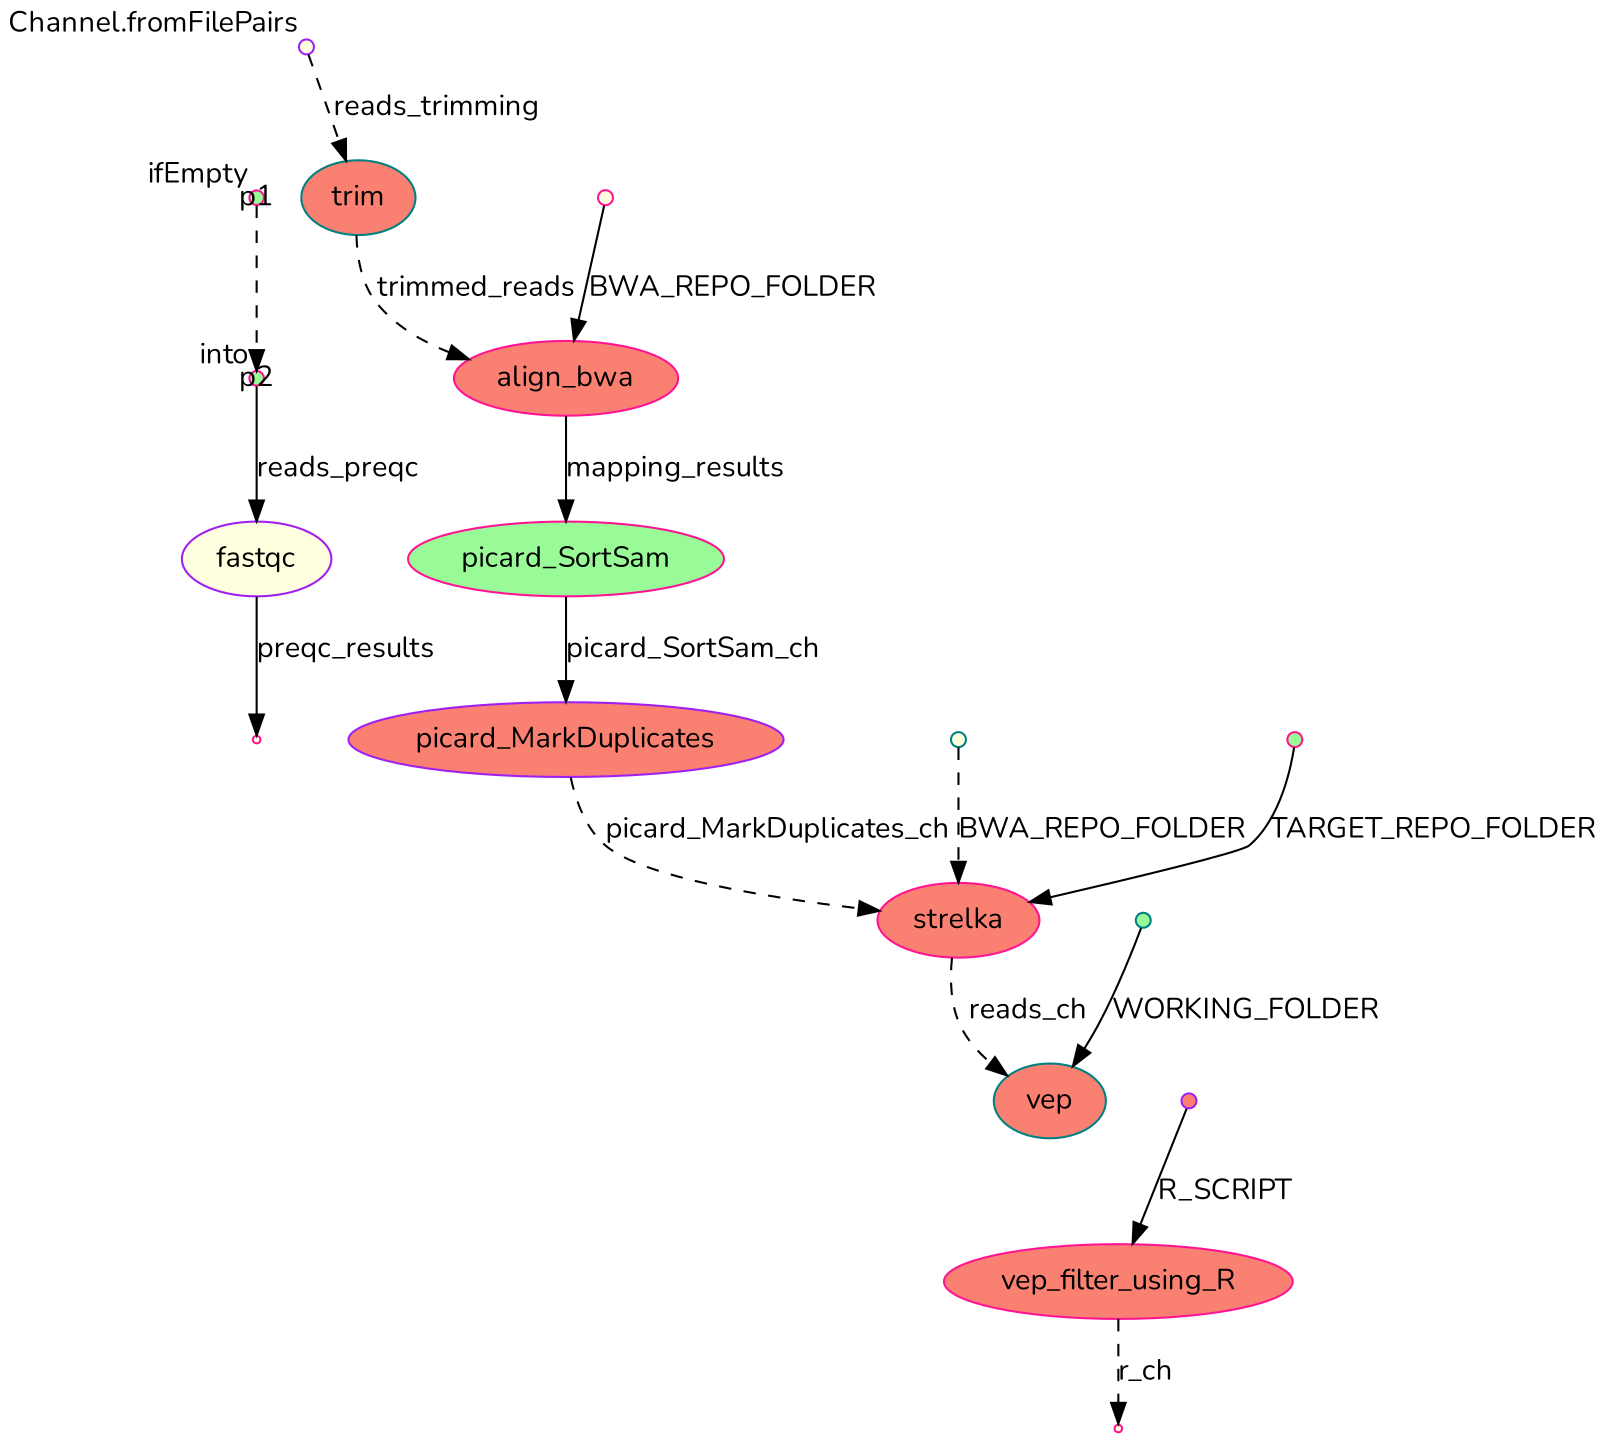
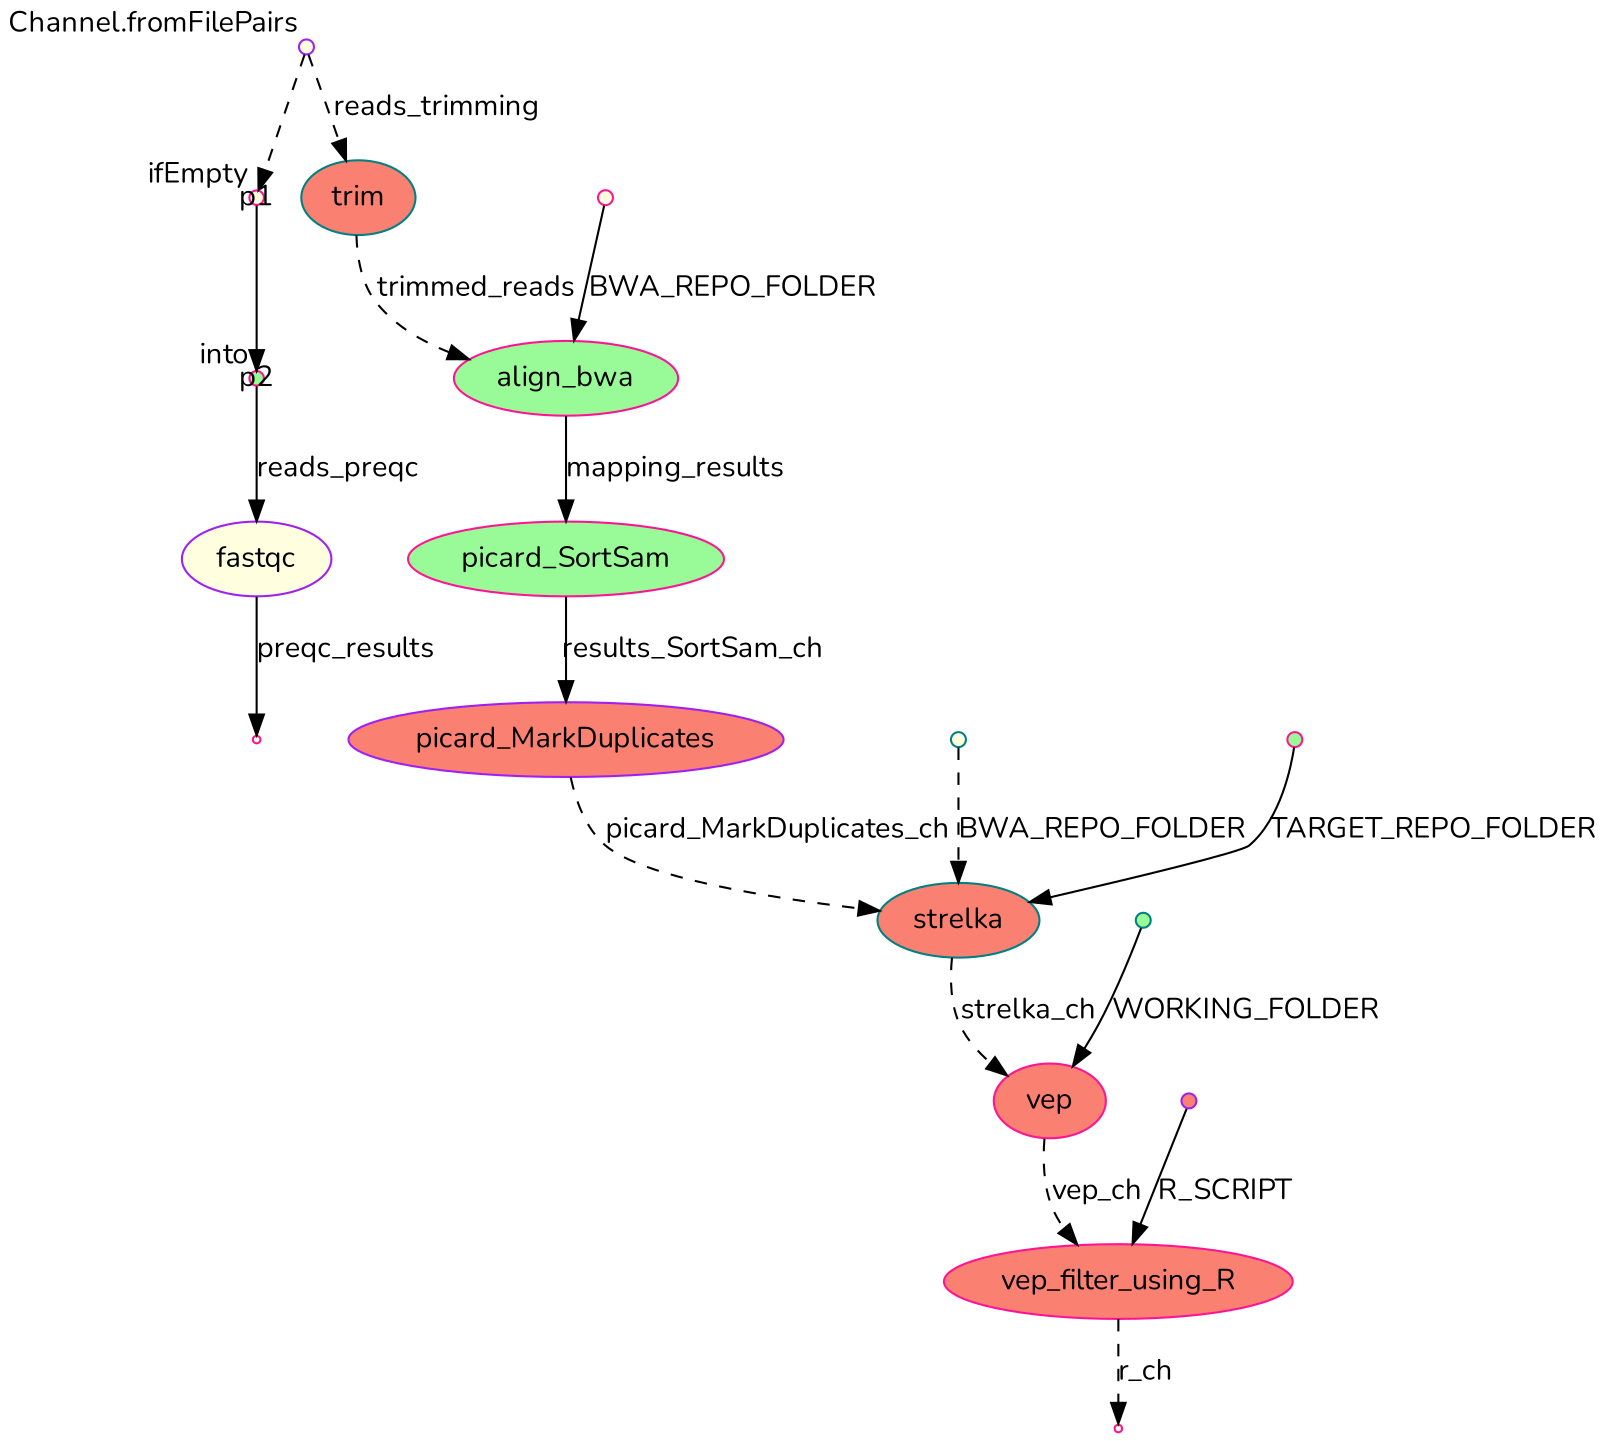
none -> (285, 112)
(257, 198) -> (257, 198)
(257, 278) -> (257, 278)
(566, 378) -> (566, 378)
(694, 649) -> (694, 649)
(958, 920) -> (958, 920)
(1029, 1011) -> (1029, 1011)
(1050, 1101) -> (1050, 1101)
none -> (1046, 1186)
